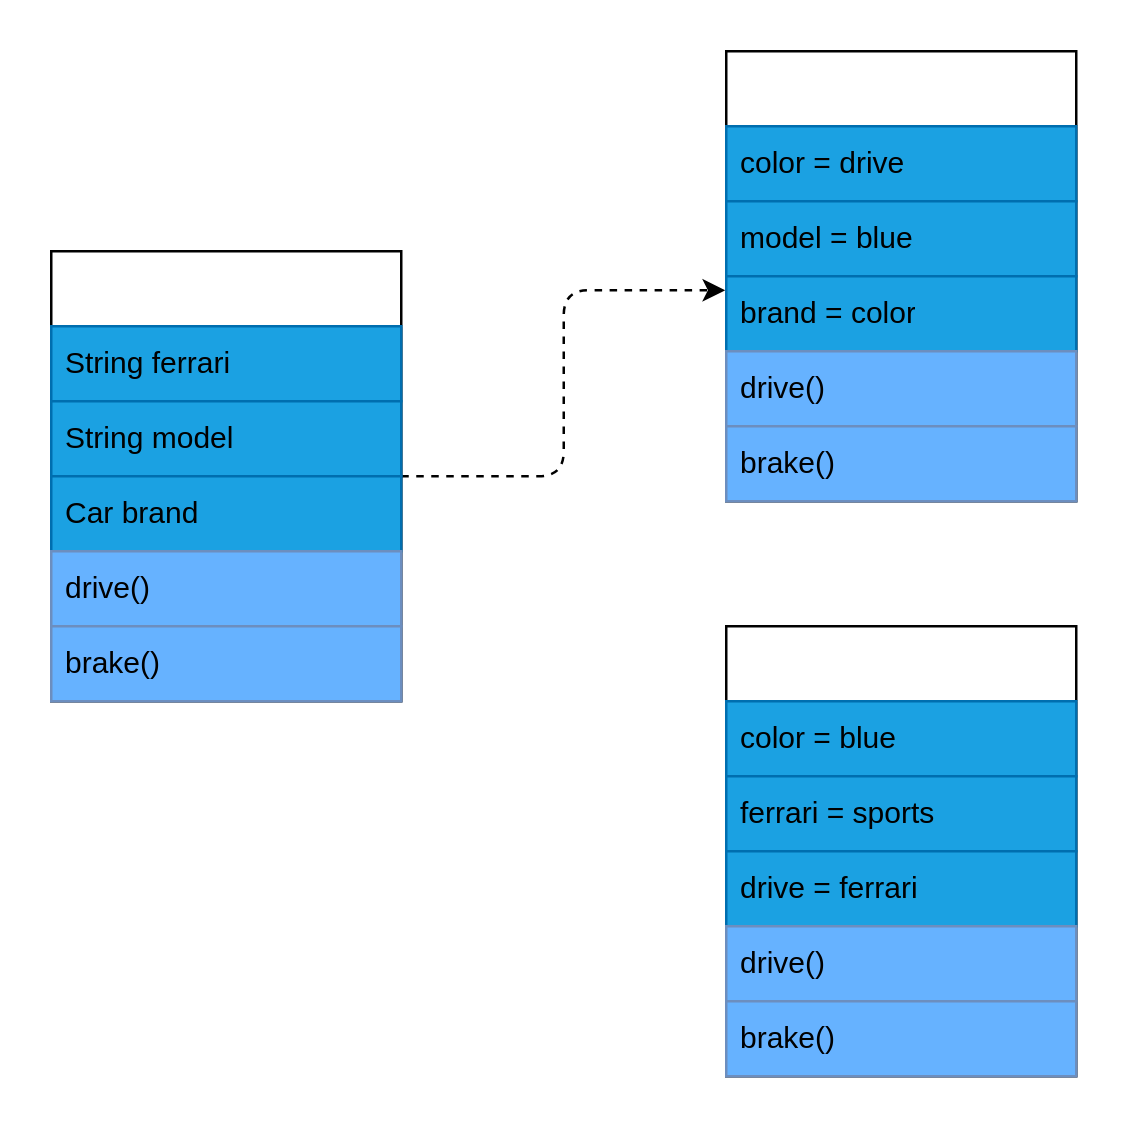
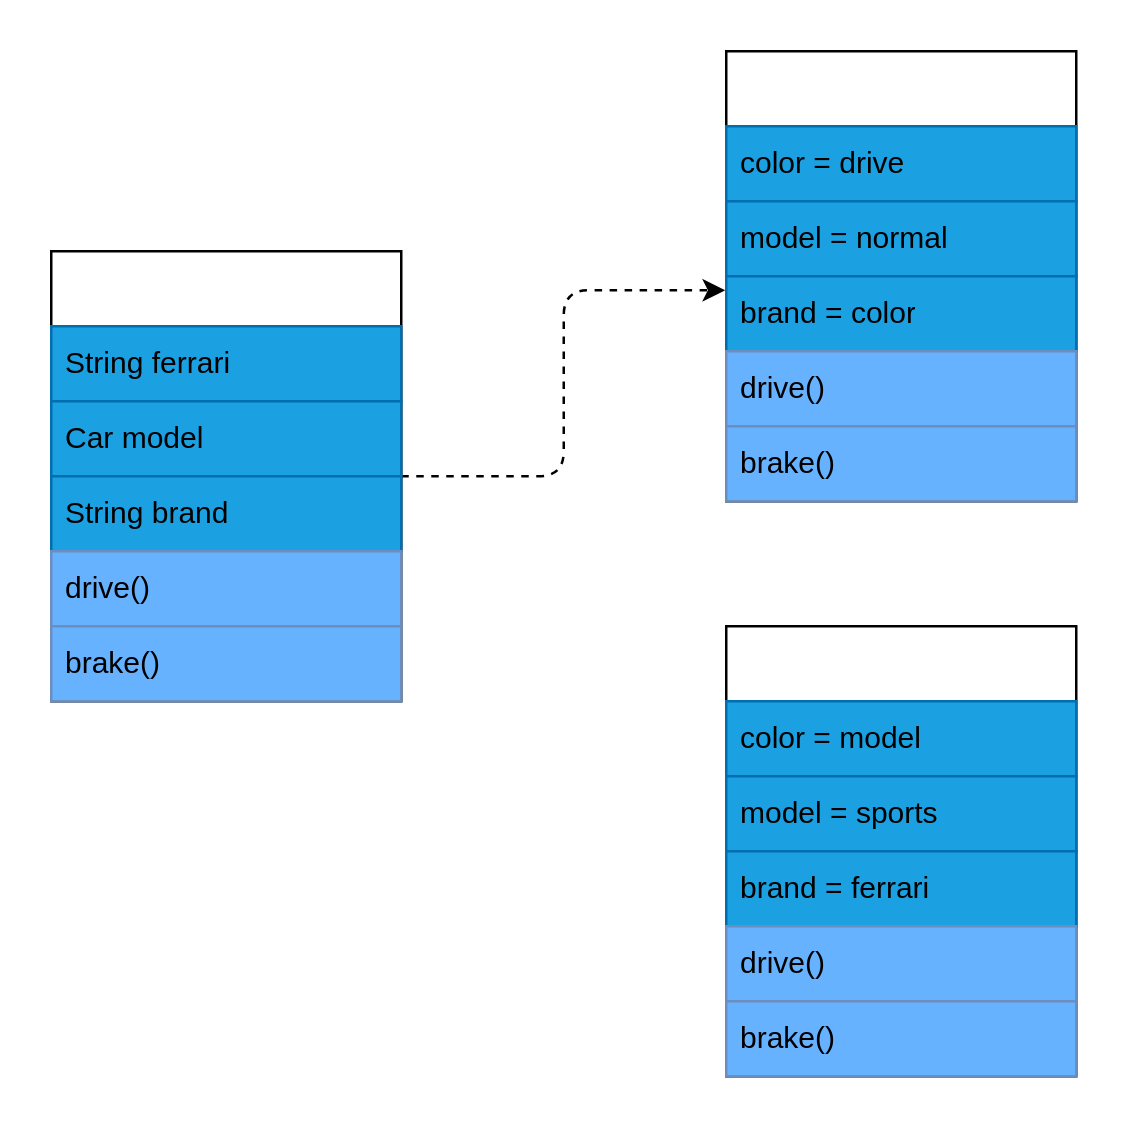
(901, 89) -> (901, 89)
(826, 239) -> (843, 239)
(226, 289) -> (226, 289)
(155, 439) -> (134, 439)
(138, 514) -> (159, 514)
(901, 664) -> (901, 664)
(826, 739) -> (835, 739)
(864, 814) -> (847, 814)
(852, 889) -> (856, 889)
